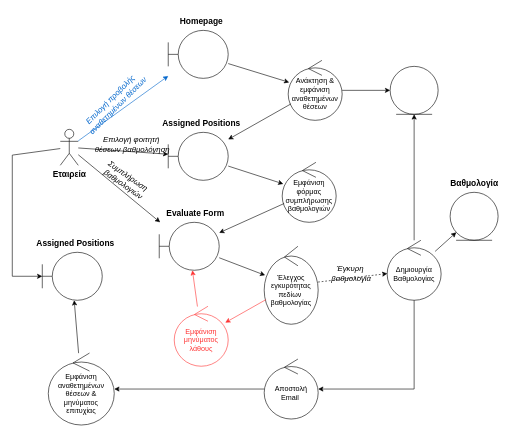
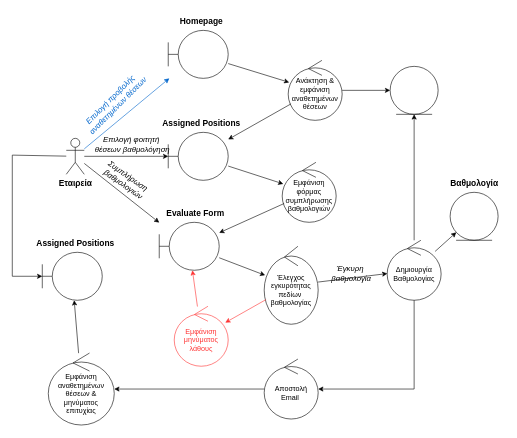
(69, 147) -> (75, 156)
(351, 278) -> (351, 278)
